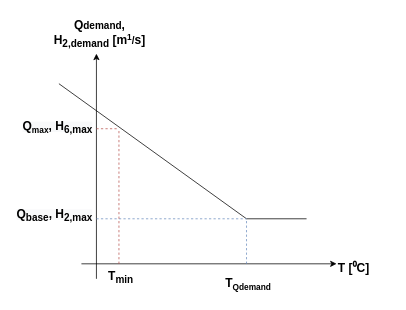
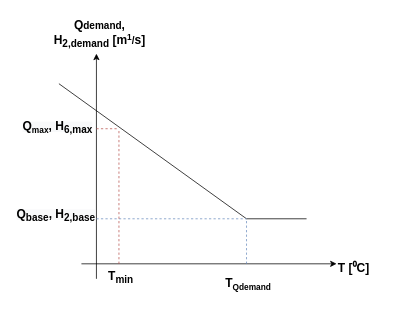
(46, 212) -> (49, 212)
